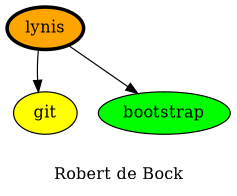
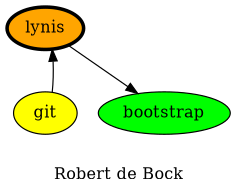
(37, 65) -> (53, 77)
